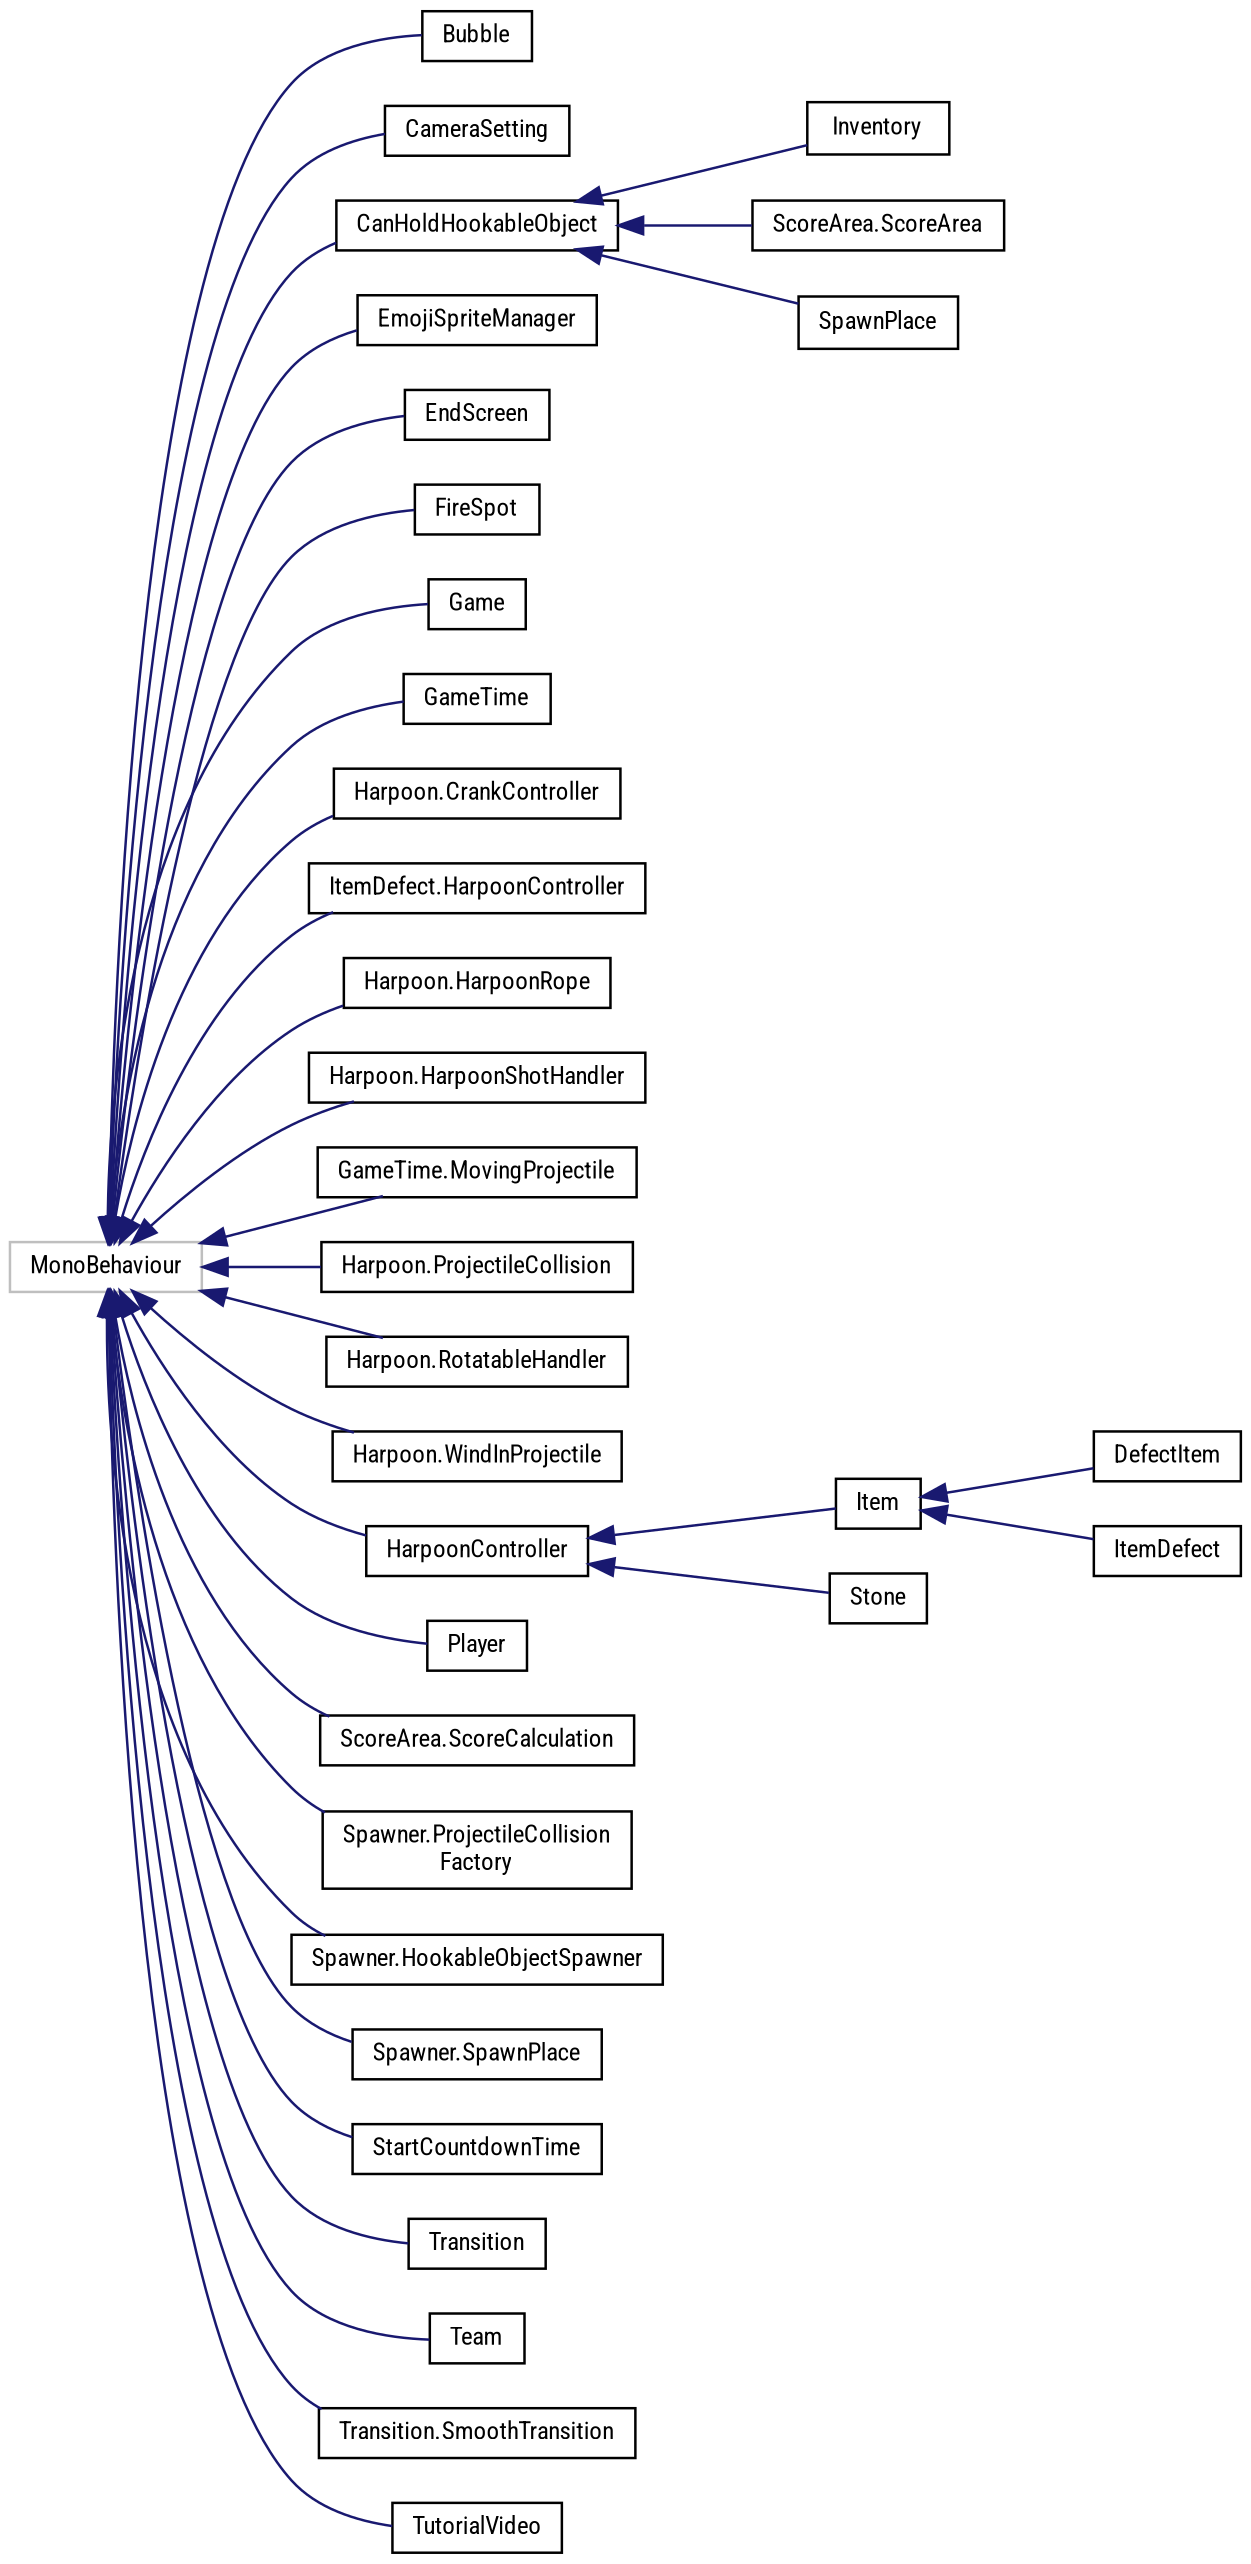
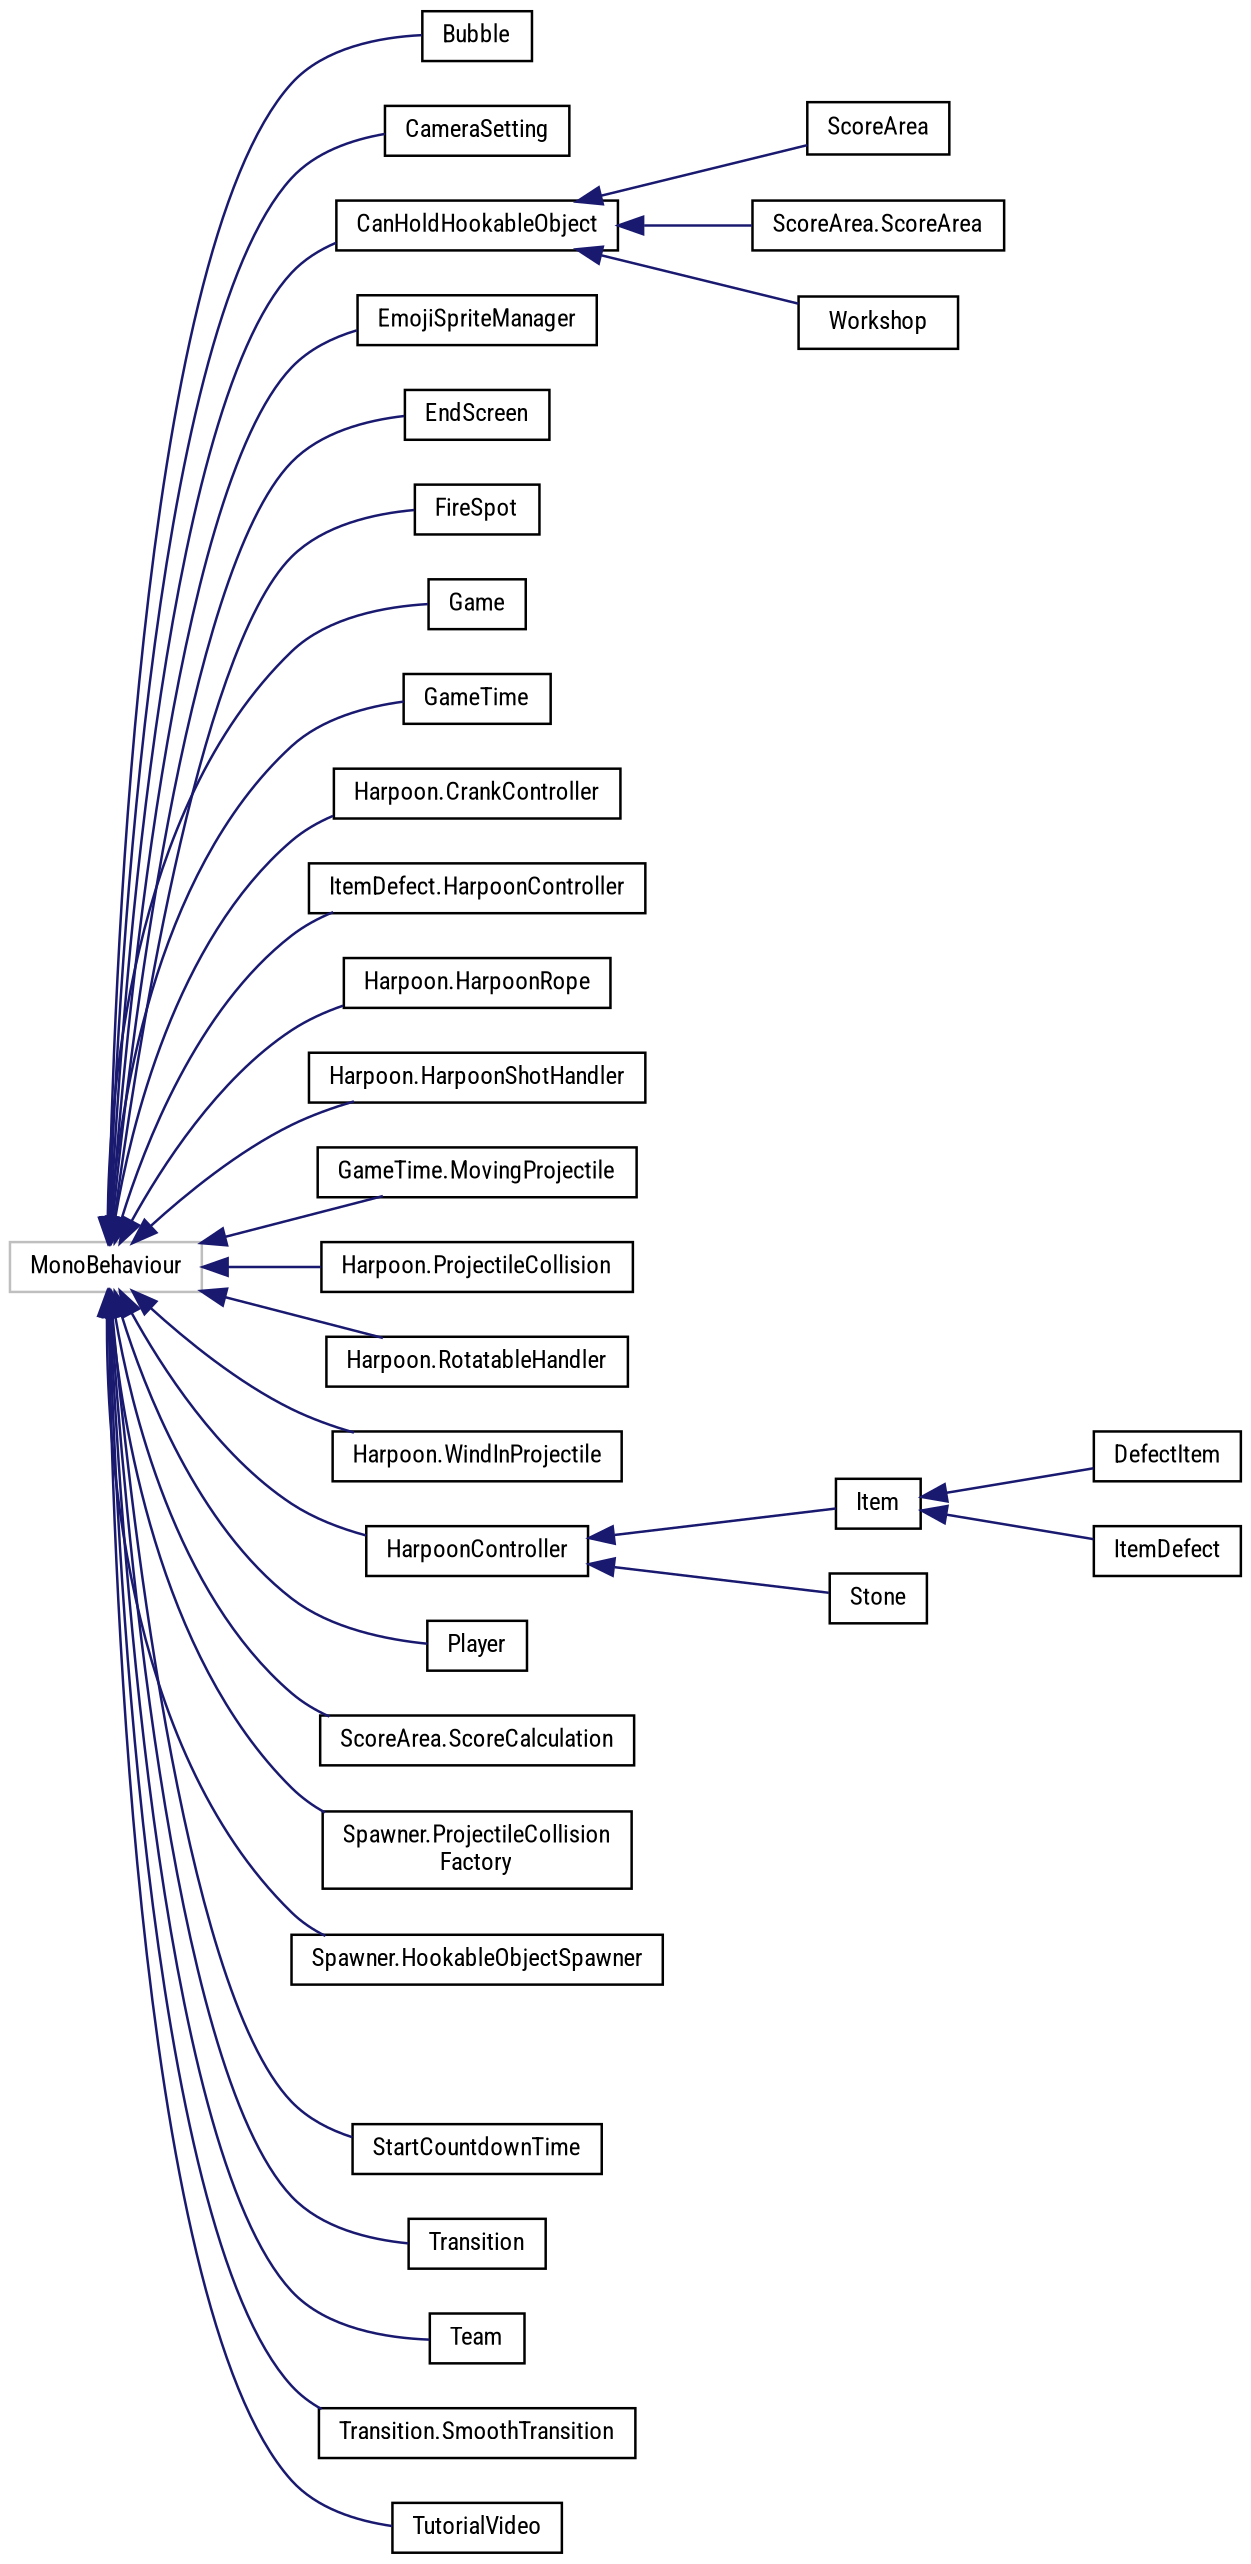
(878, 128) -> (878, 128)
(878, 323) -> (878, 323)
(477, 2054) -> none
